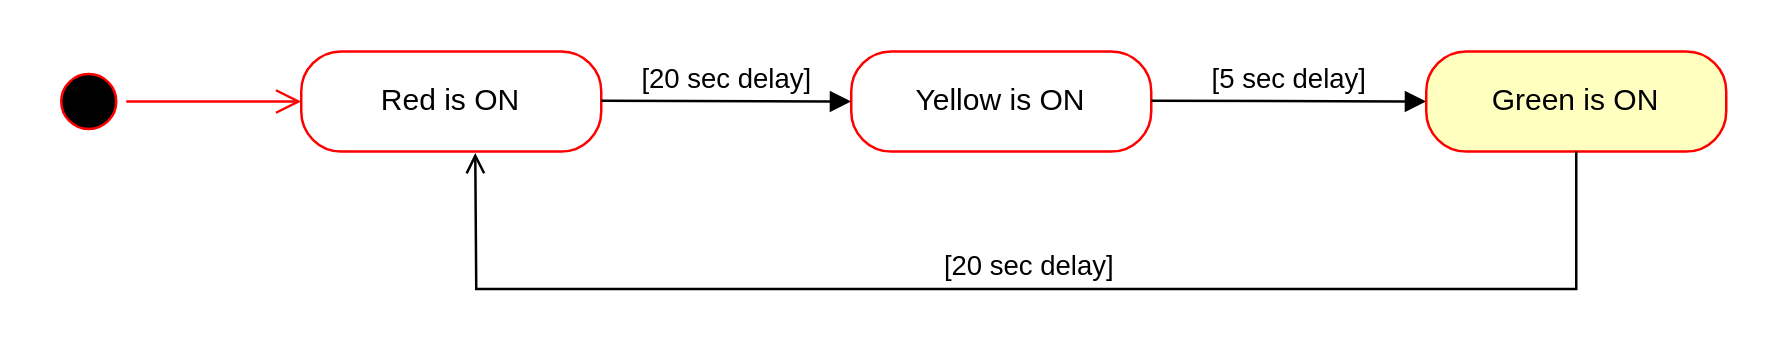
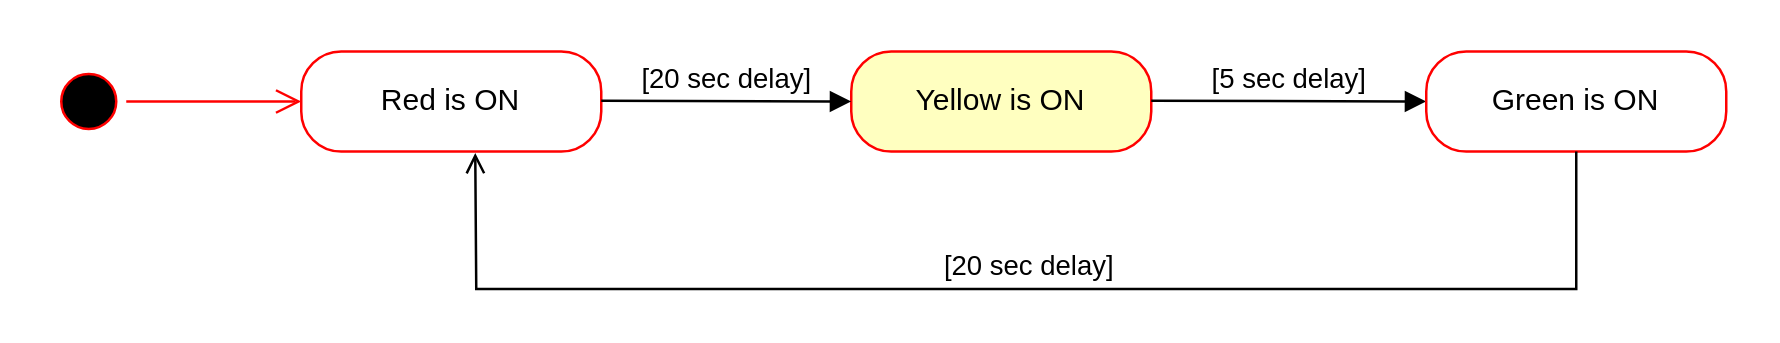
(1001, 101) -> (1001, 101)
(1576, 101) -> (1576, 101)
